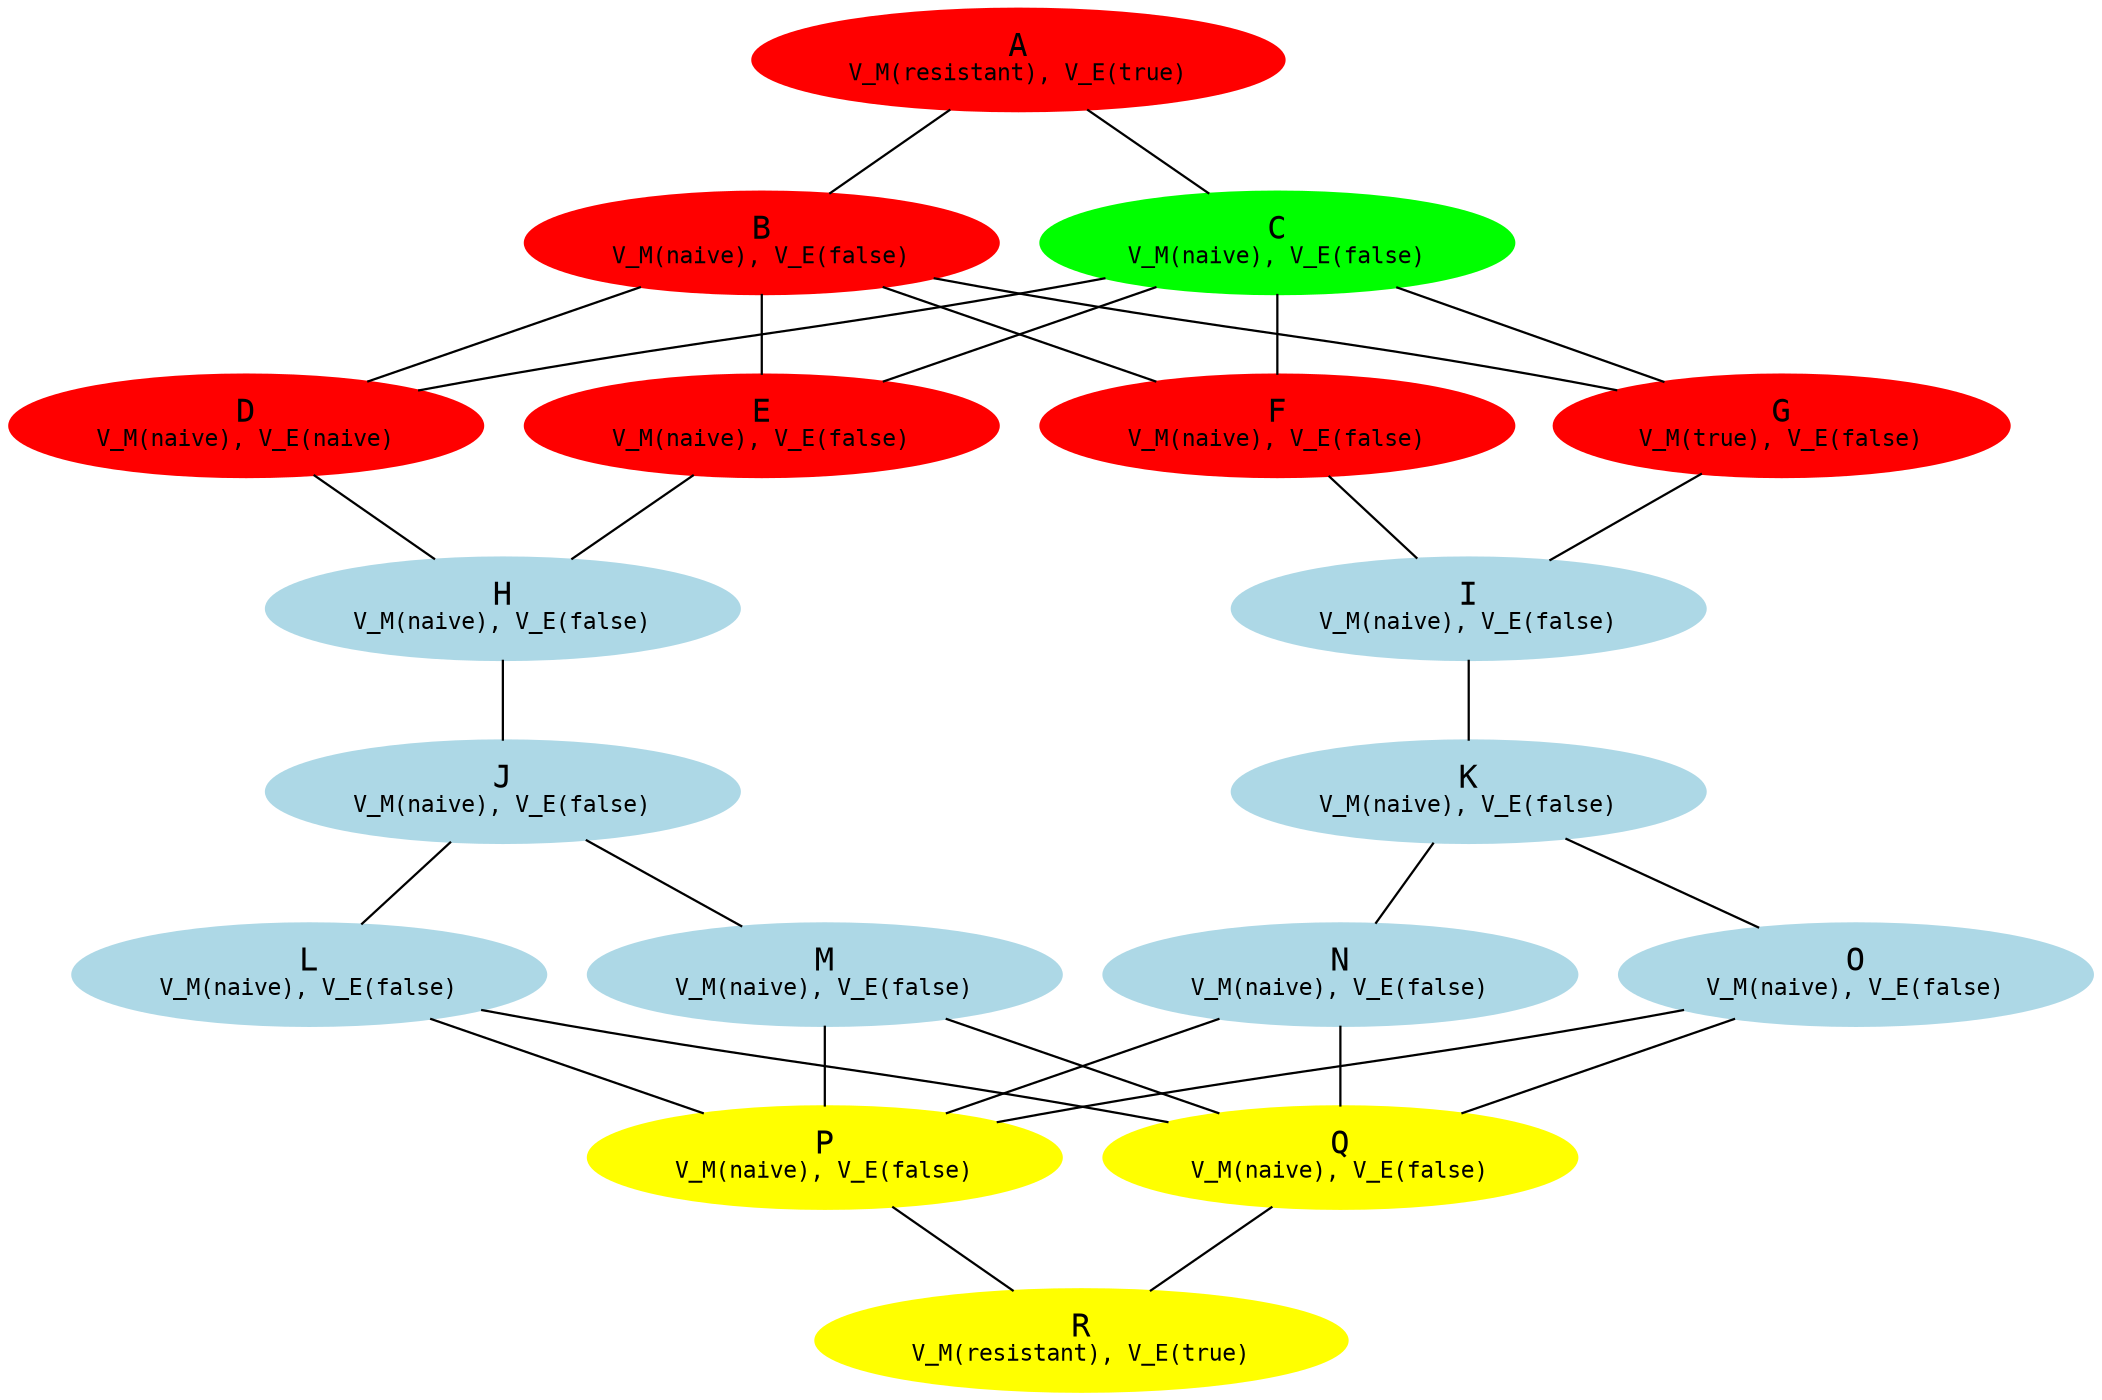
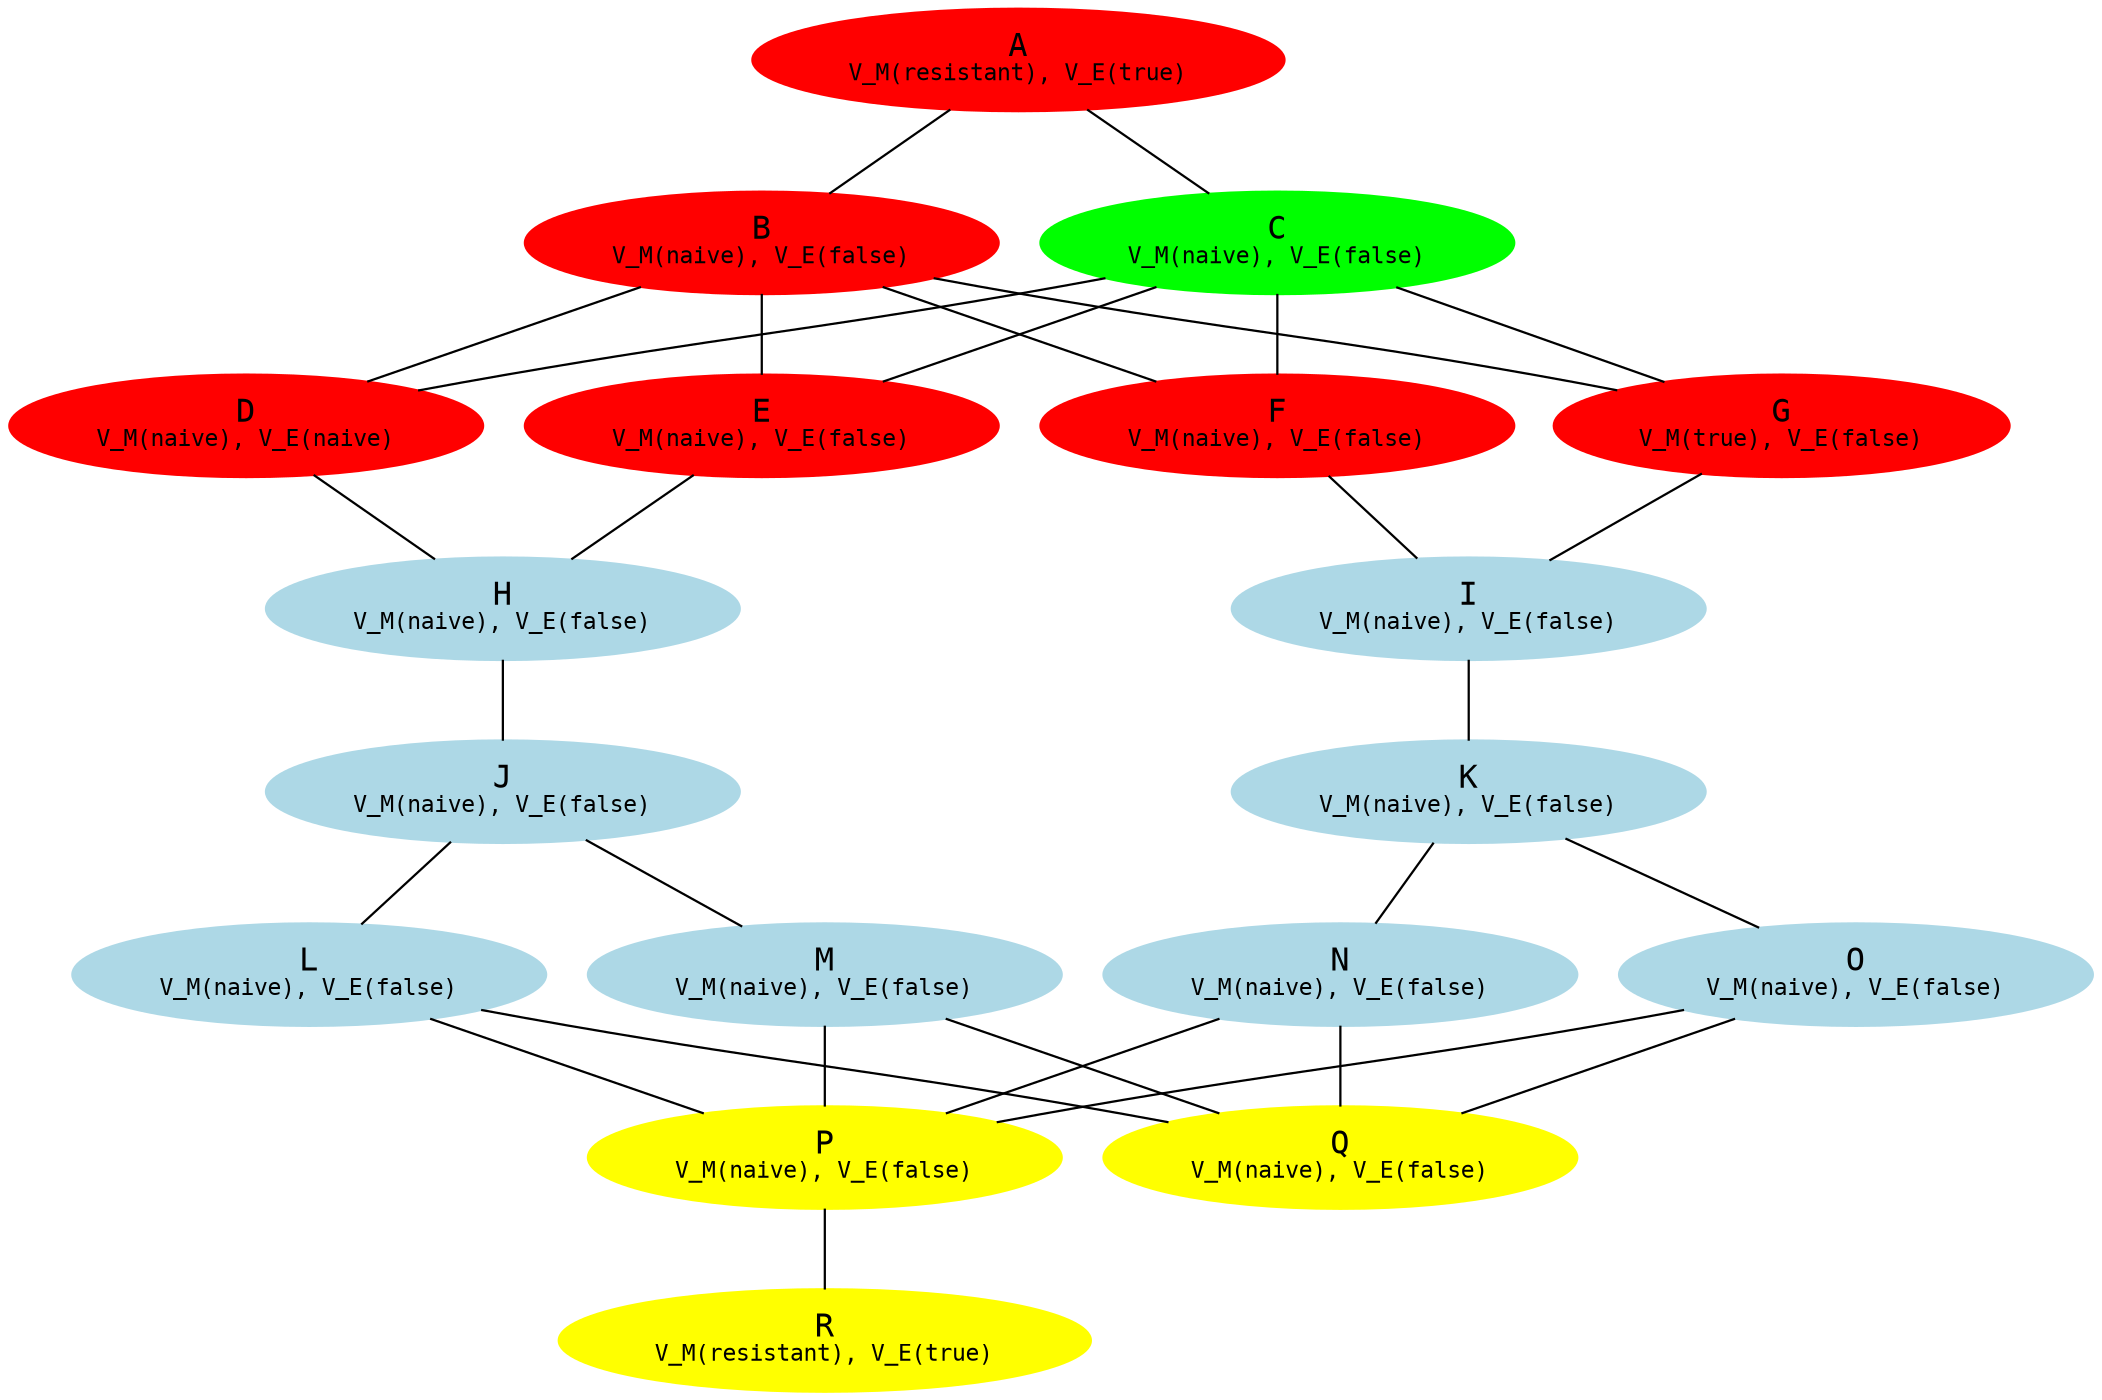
(1211, 1249) -> none
